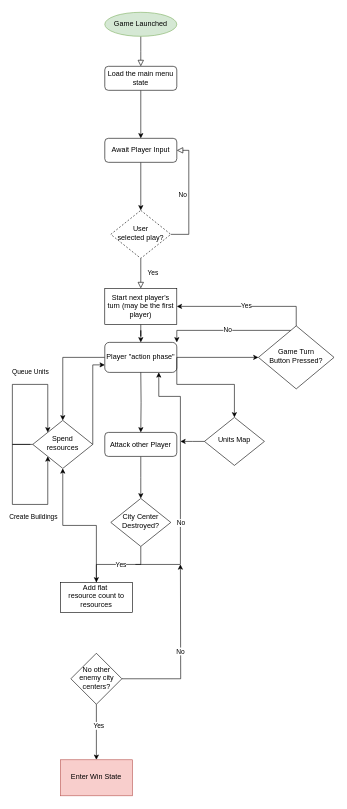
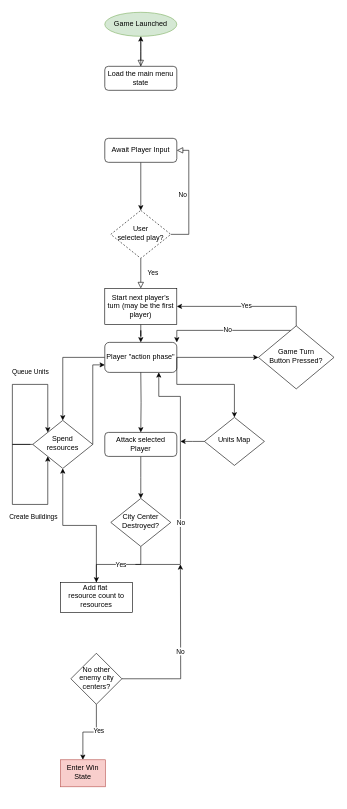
(141, 132) -> (141, 64)
(141, 444) -> (141, 444)
(96, 778) -> (83, 773)
